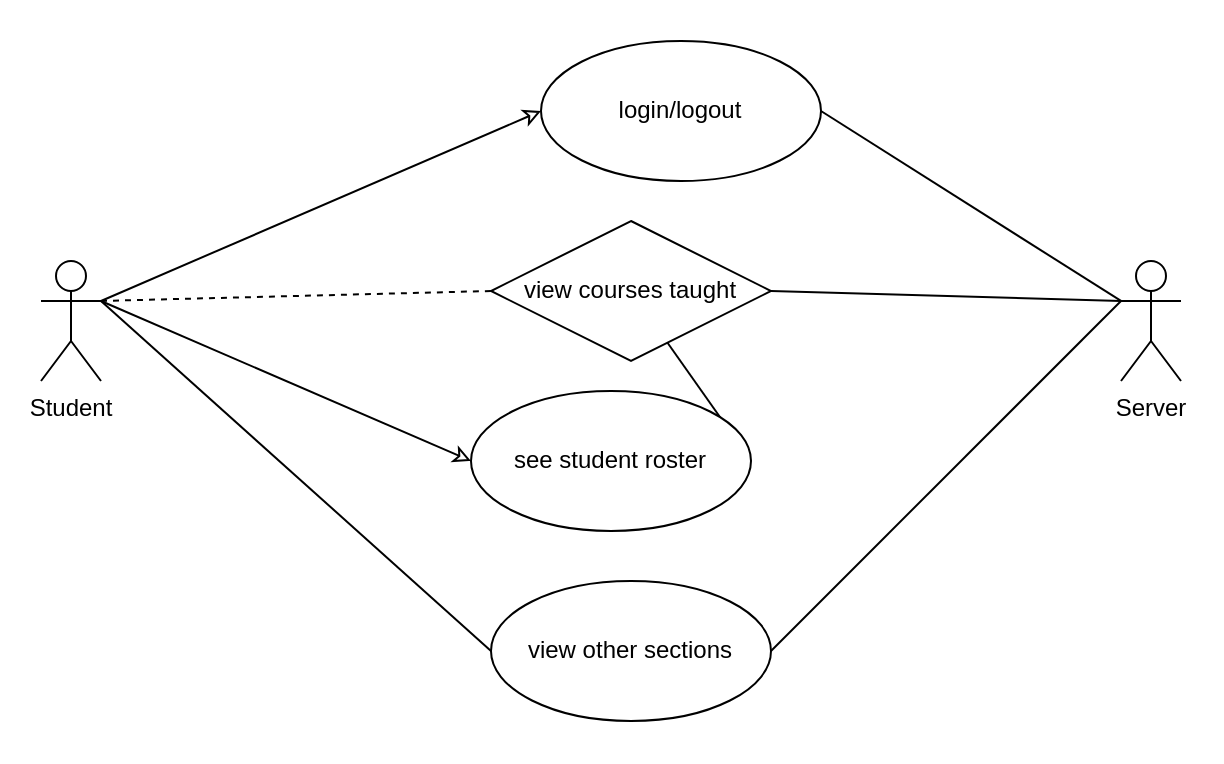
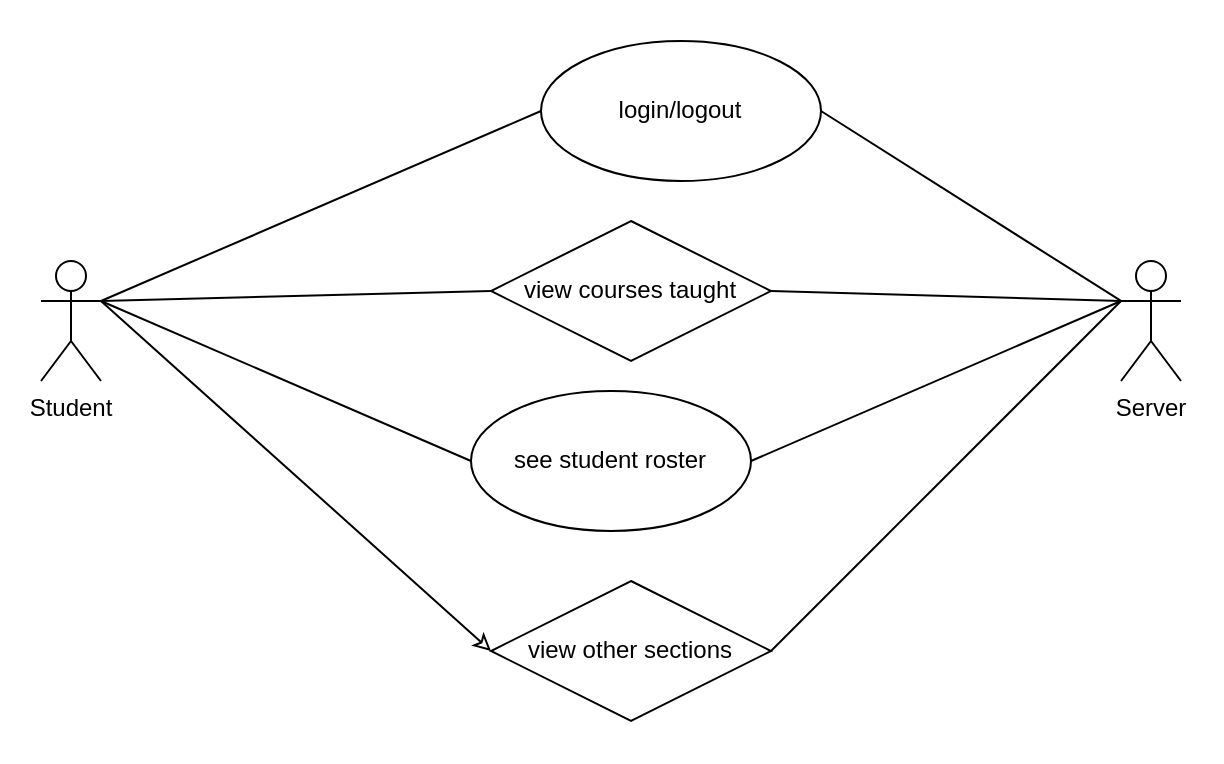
(527, 117) -> (533, 115)
(298, 296) -> (298, 296)
(694, 380) -> (931, 383)
(457, 455) -> (464, 458)
(484, 645) -> (480, 641)
(631, 651) -> (631, 651)
